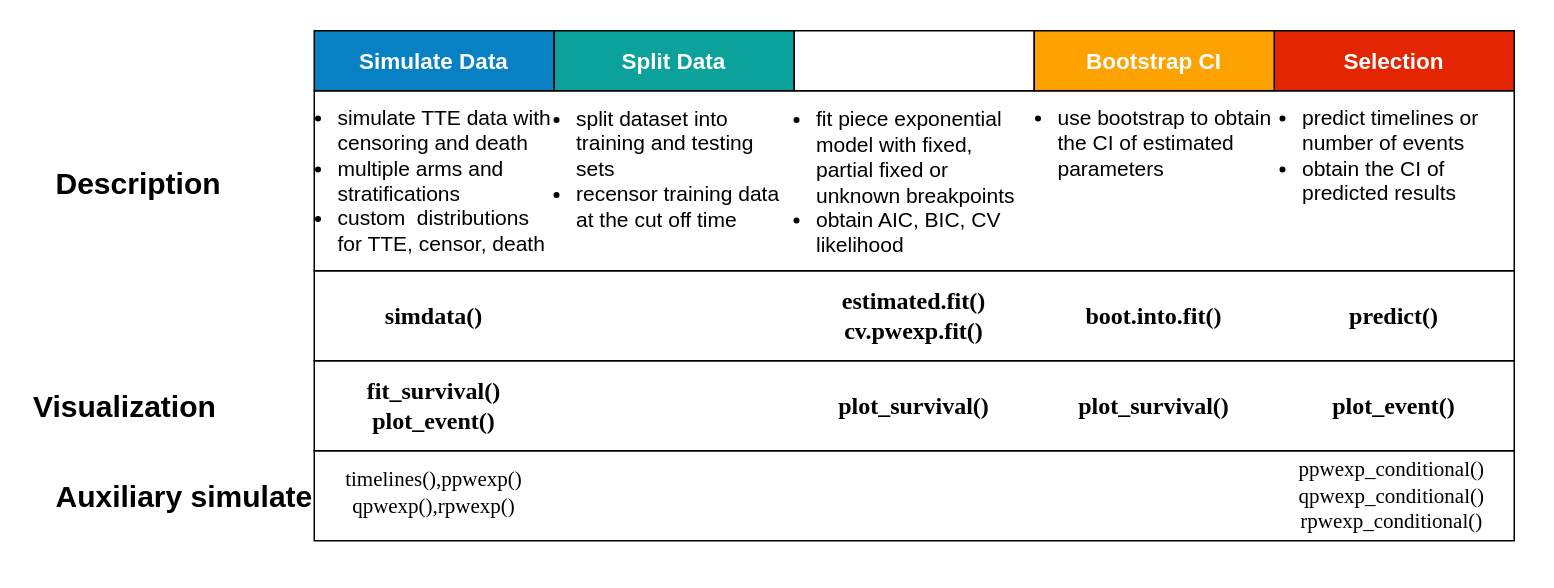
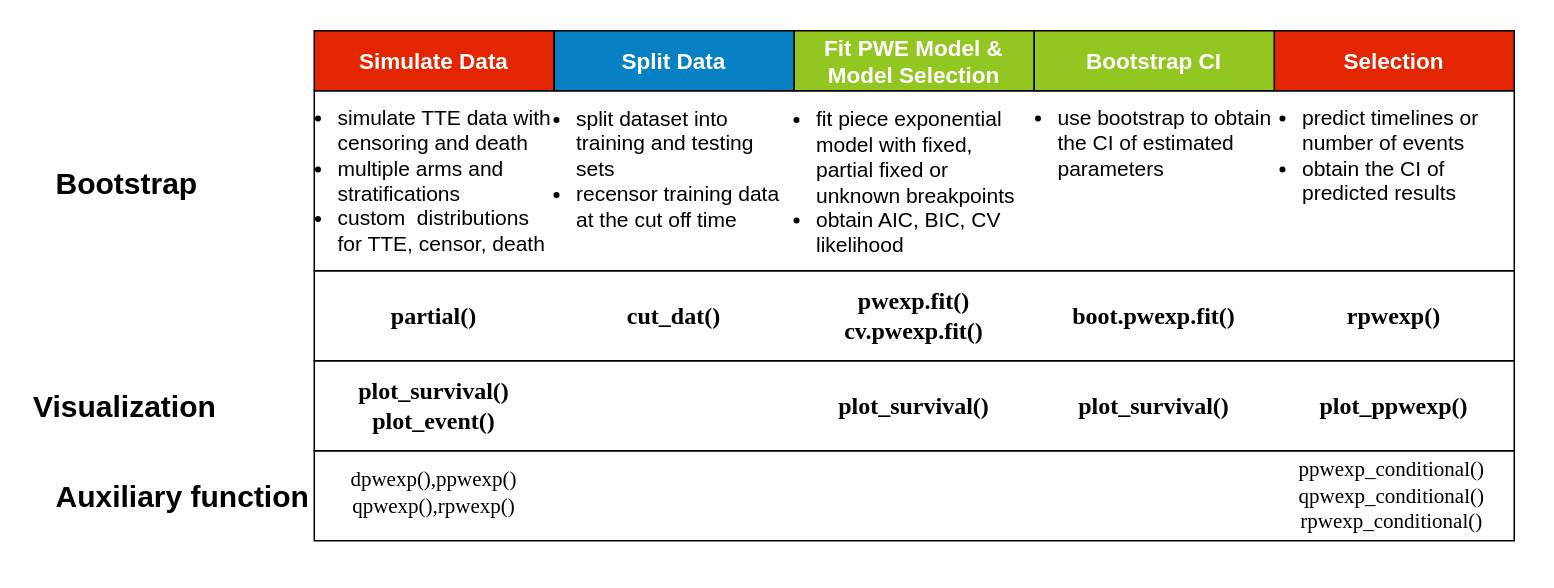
(434, 61) -> (434, 61)
(674, 61) -> (674, 61)
(914, 61) -> (914, 61)
(1154, 61) -> (1154, 61)
(141, 182) -> (132, 182)
(434, 316) -> (434, 316)
none -> (674, 316)
(914, 316) -> (914, 316)
(1154, 316) -> (1154, 316)
(1394, 316) -> (1394, 316)
(434, 406) -> (434, 406)
(1394, 406) -> (1394, 406)
(434, 493) -> (434, 493)
(184, 496) -> (186, 496)
